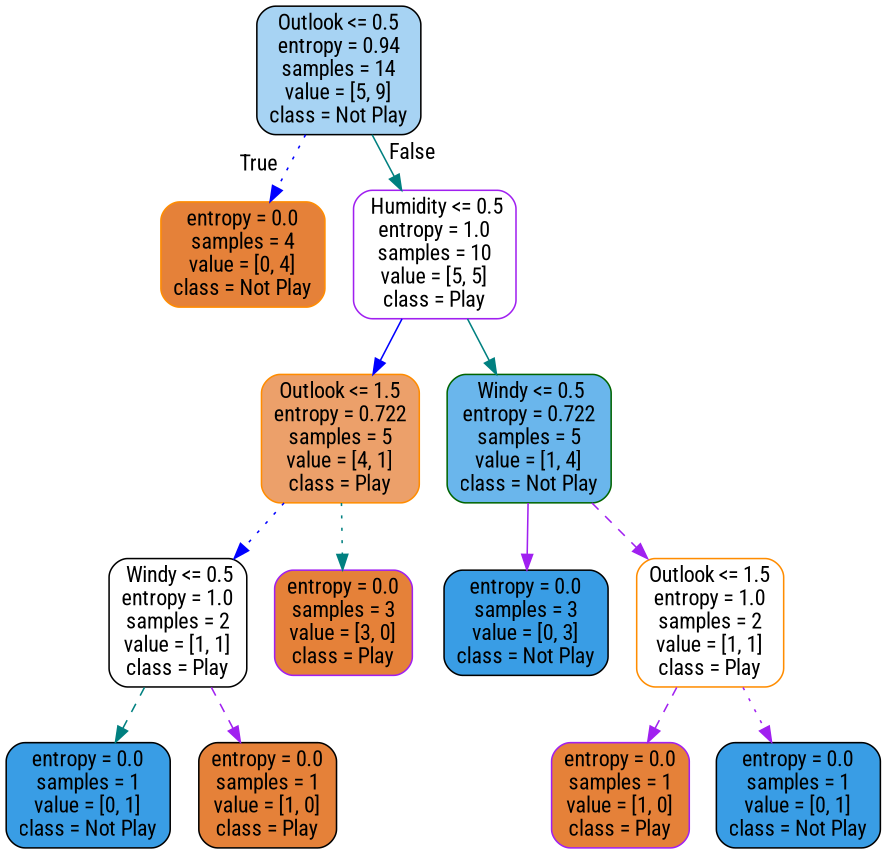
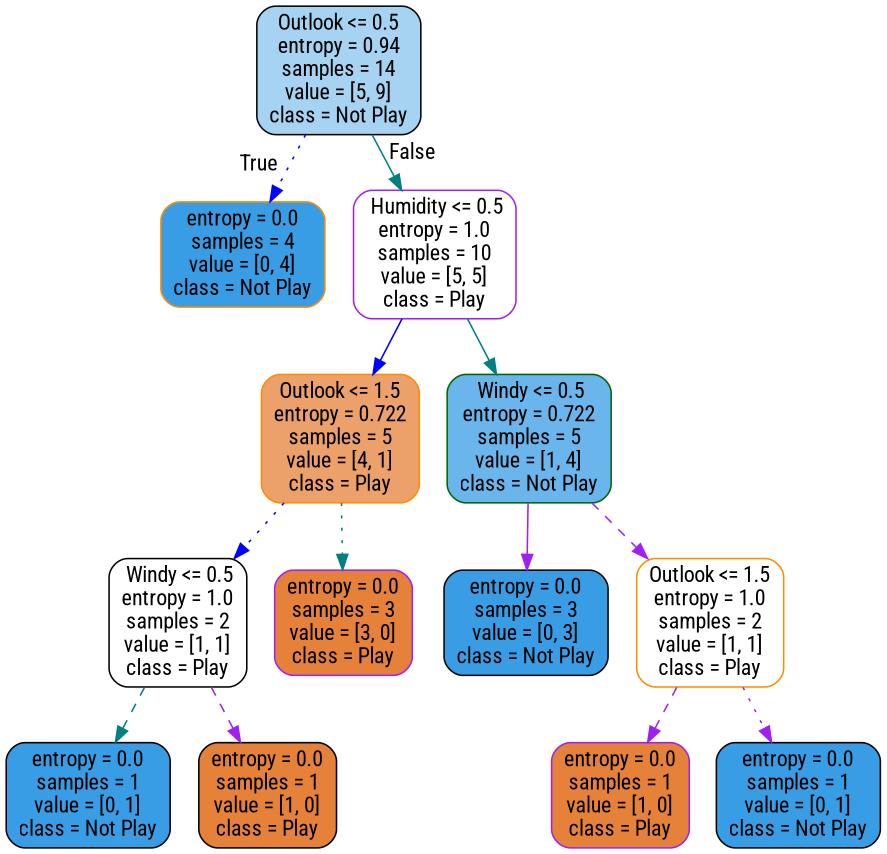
(243, 255) -> (243, 255)
